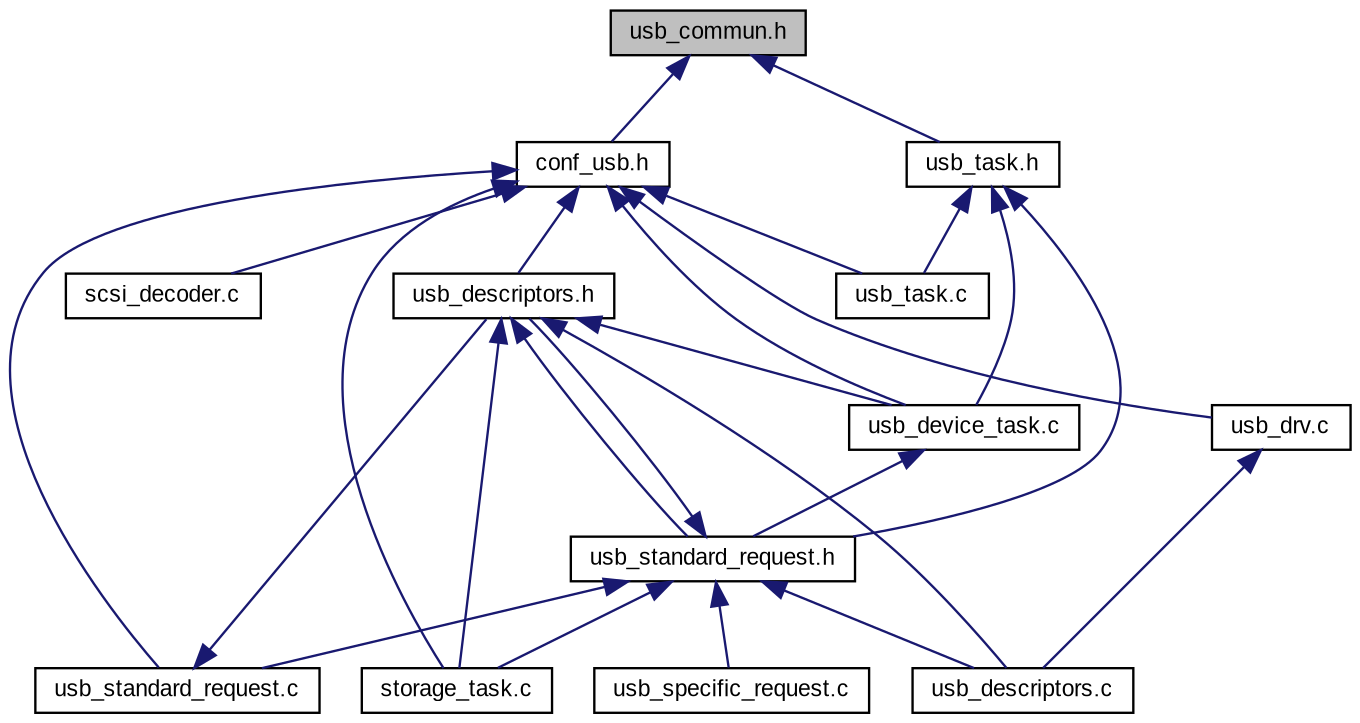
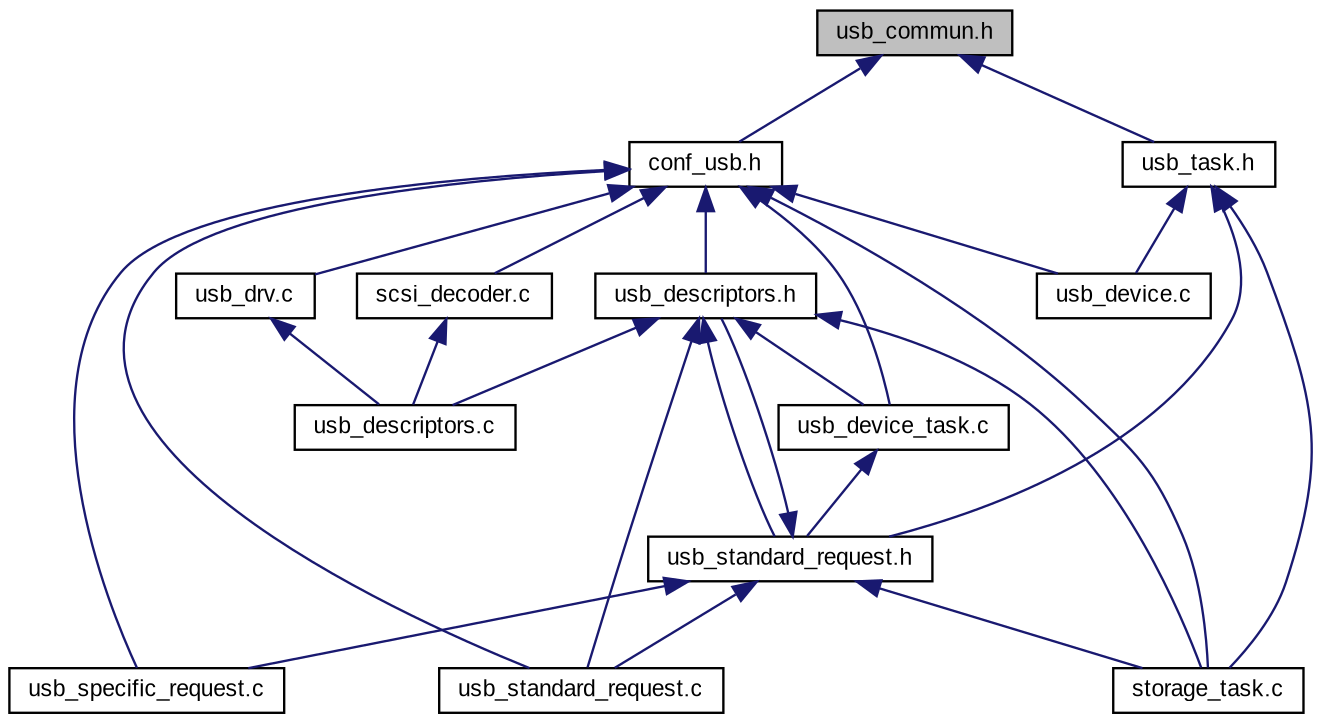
none -> (155, 246)
(913, 296) -> (1124, 296)
(1013, 310) -> (1311, 439)
(341, 493) -> (638, 504)
(879, 629) -> (425, 373)
